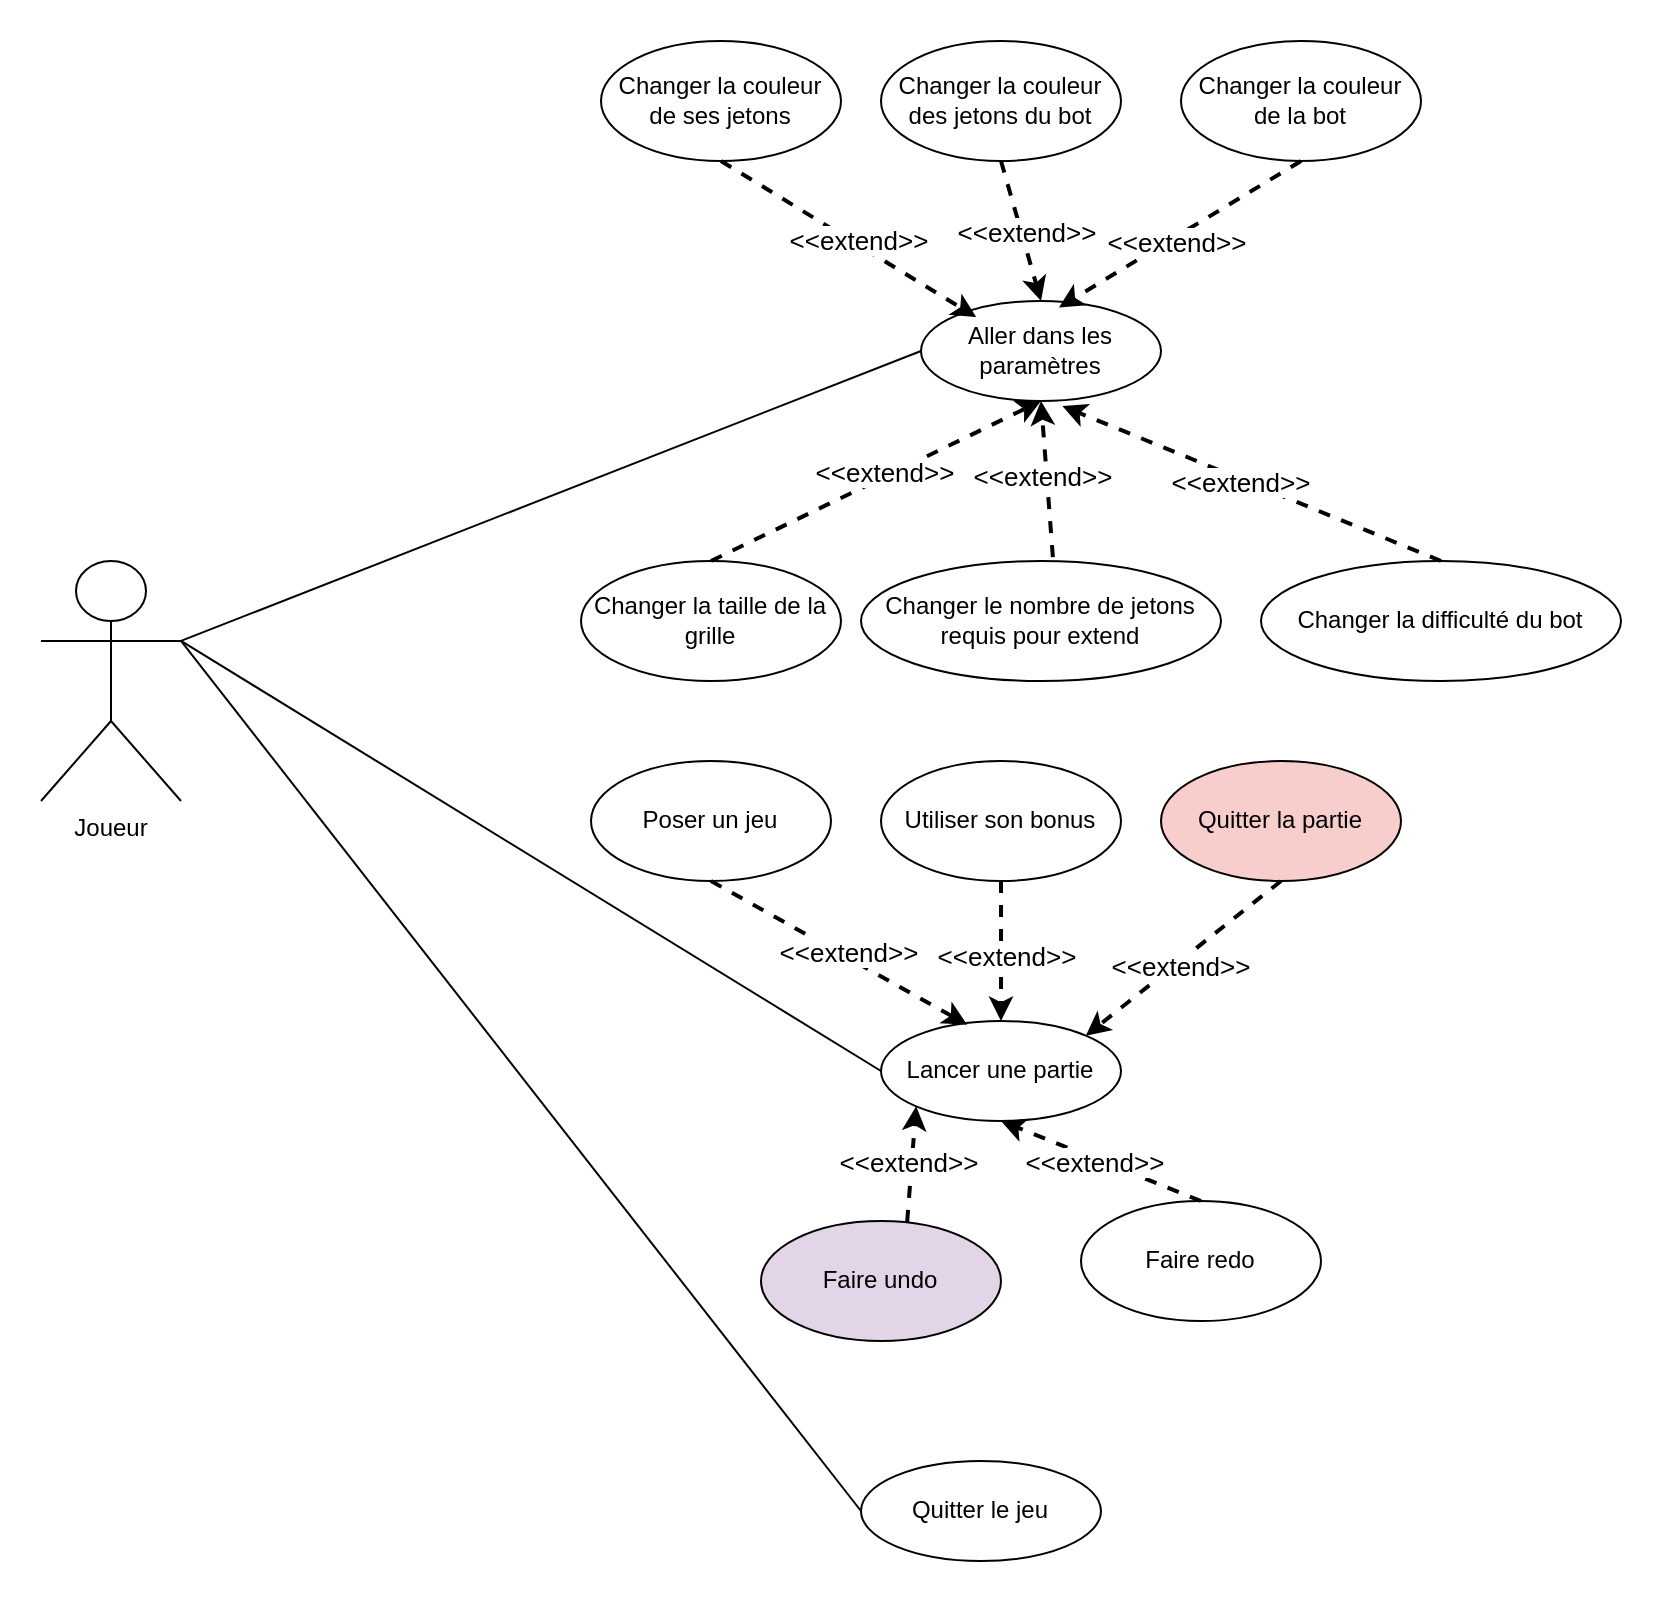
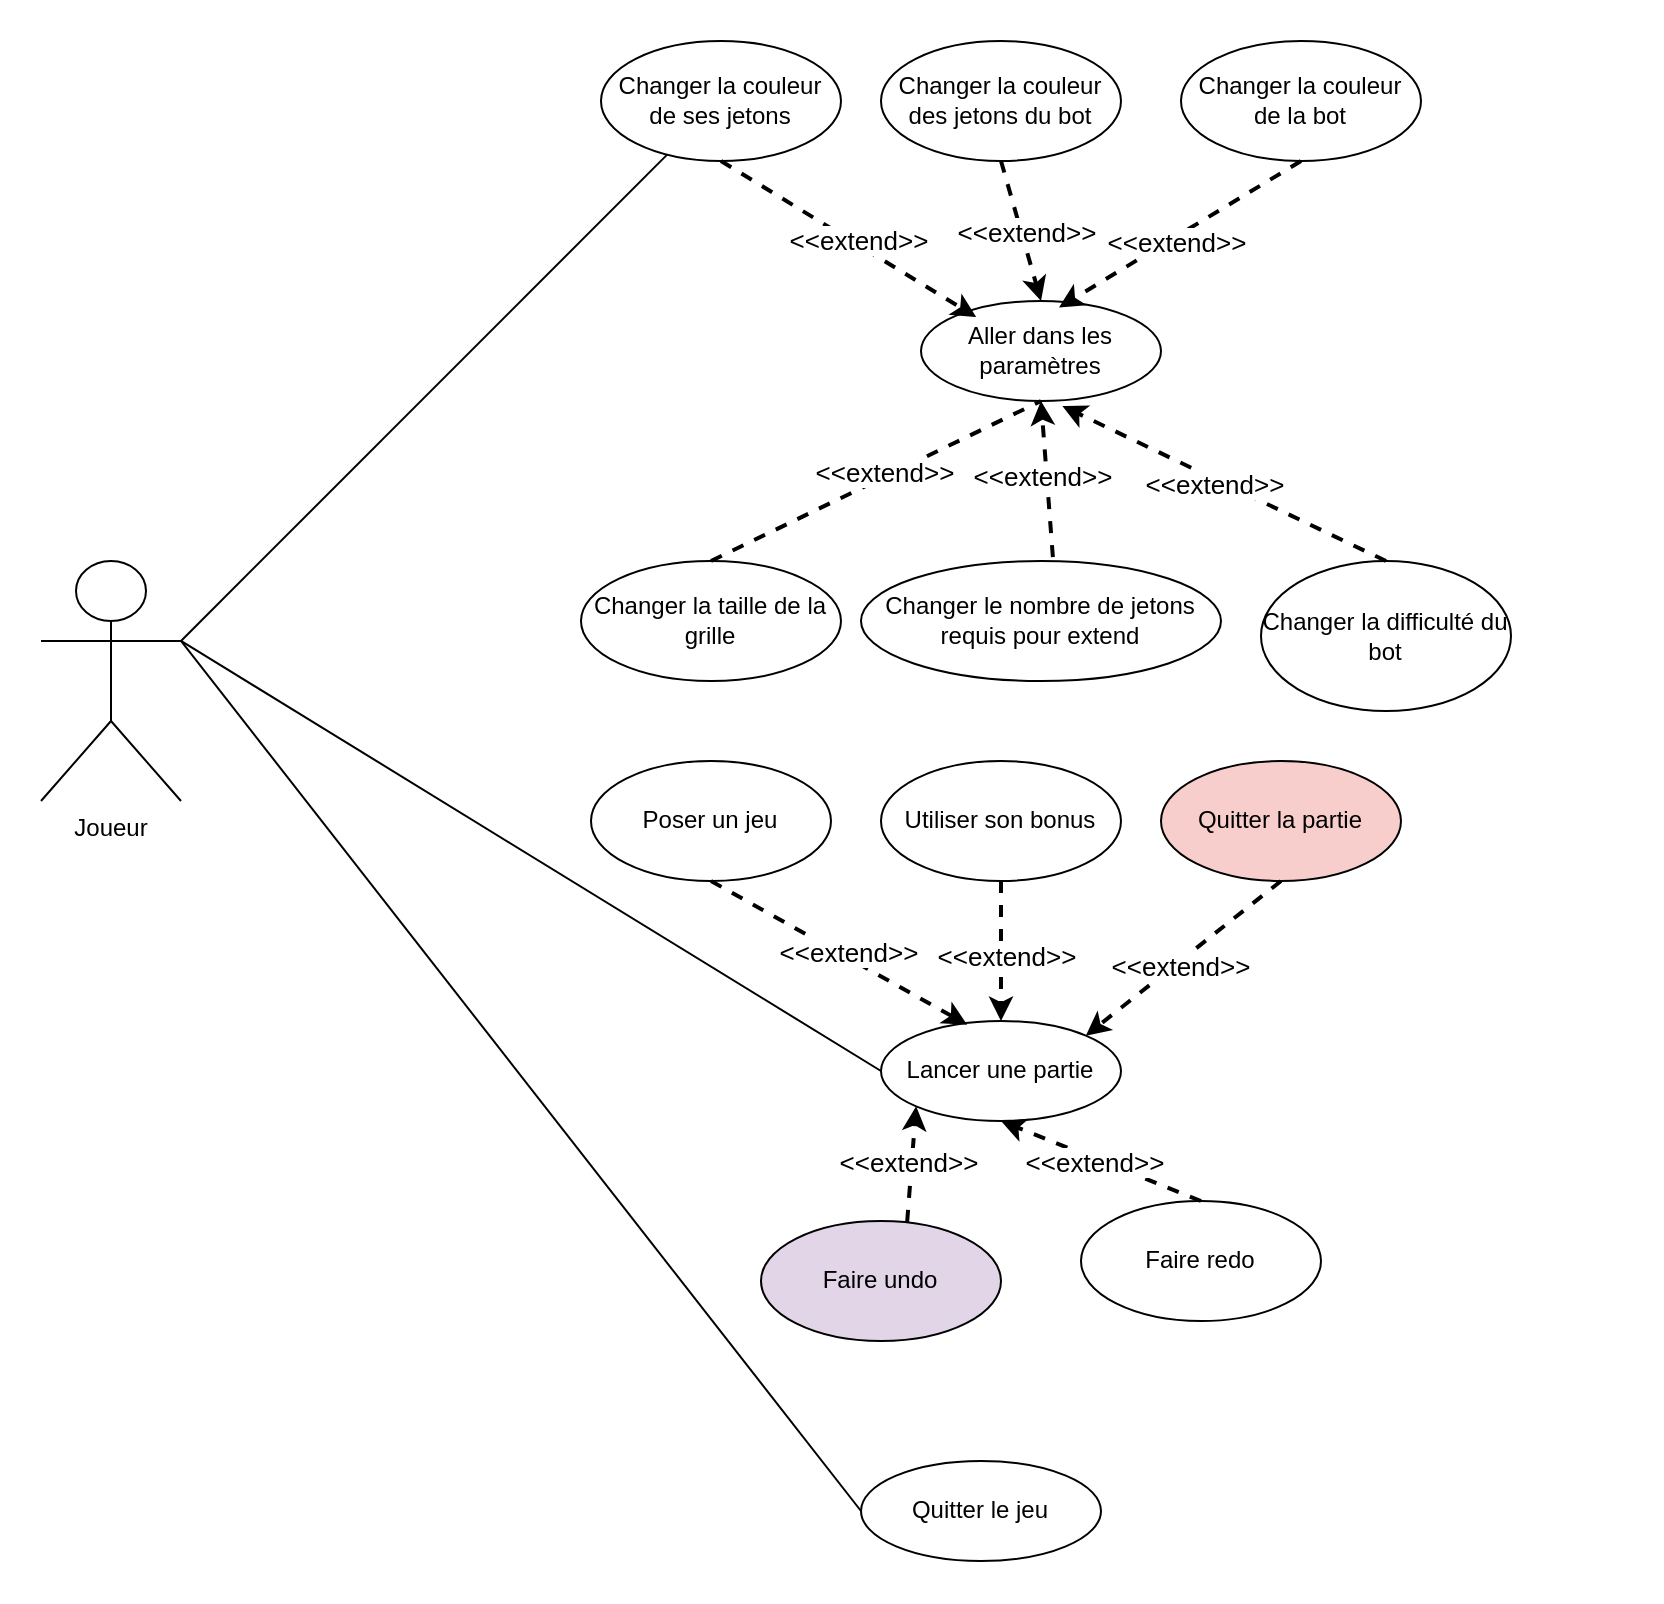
(1023, 409) -> (1031, 406)
(553, 495) -> (425, 397)
(1441, 621) -> (1386, 636)
